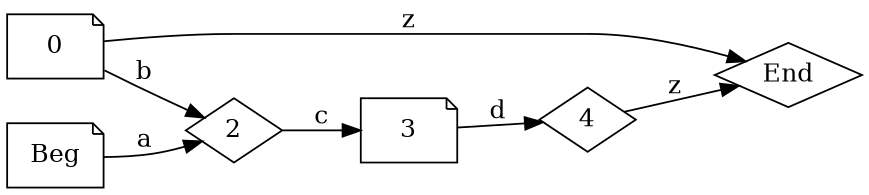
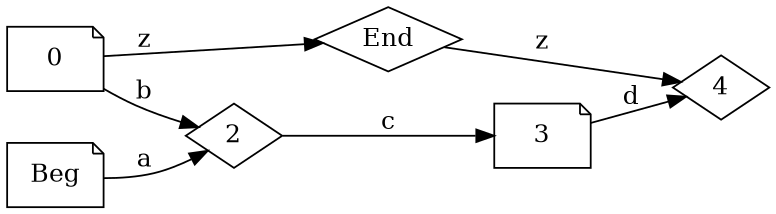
(673, 101) -> (554, 63)
